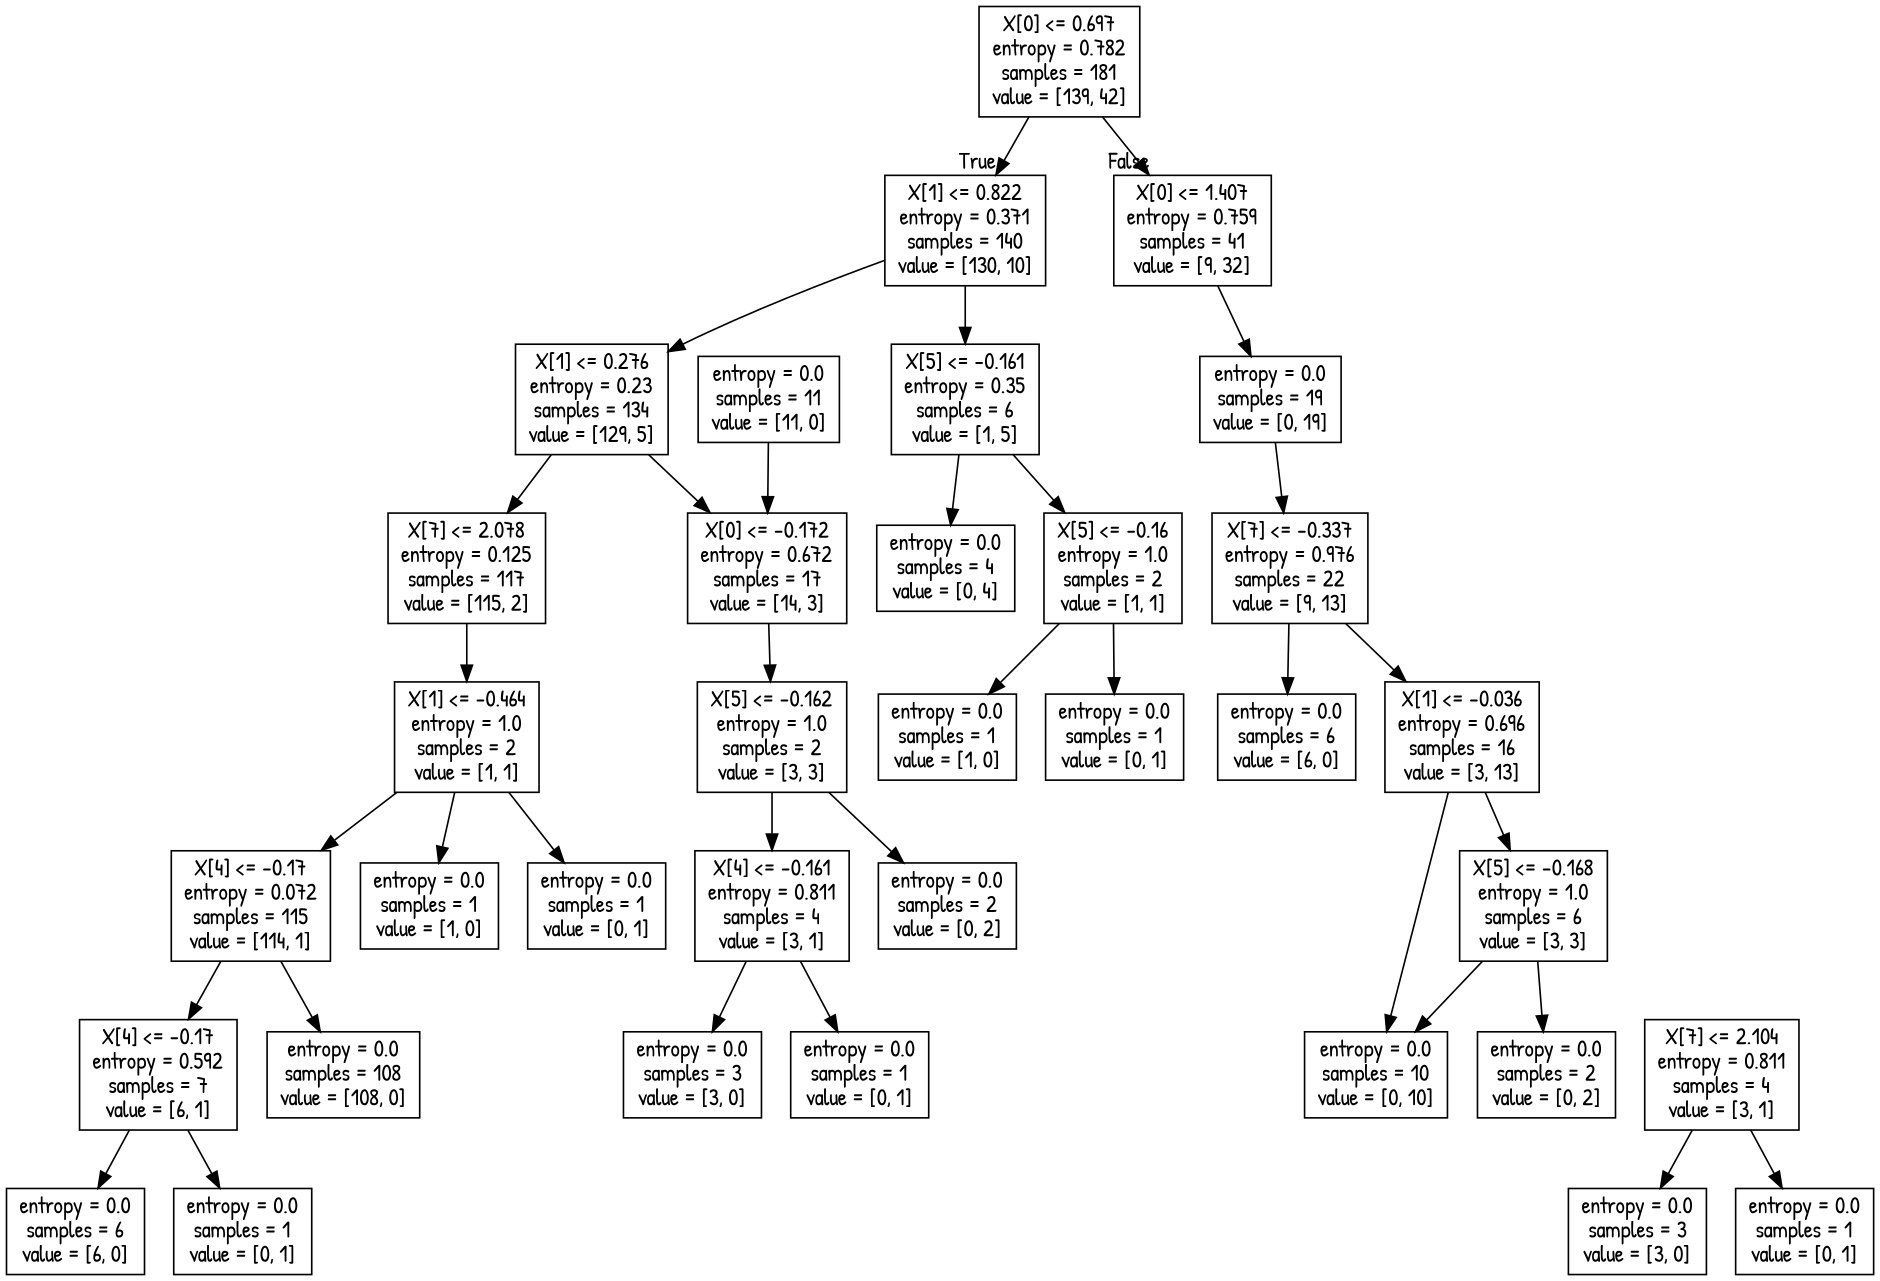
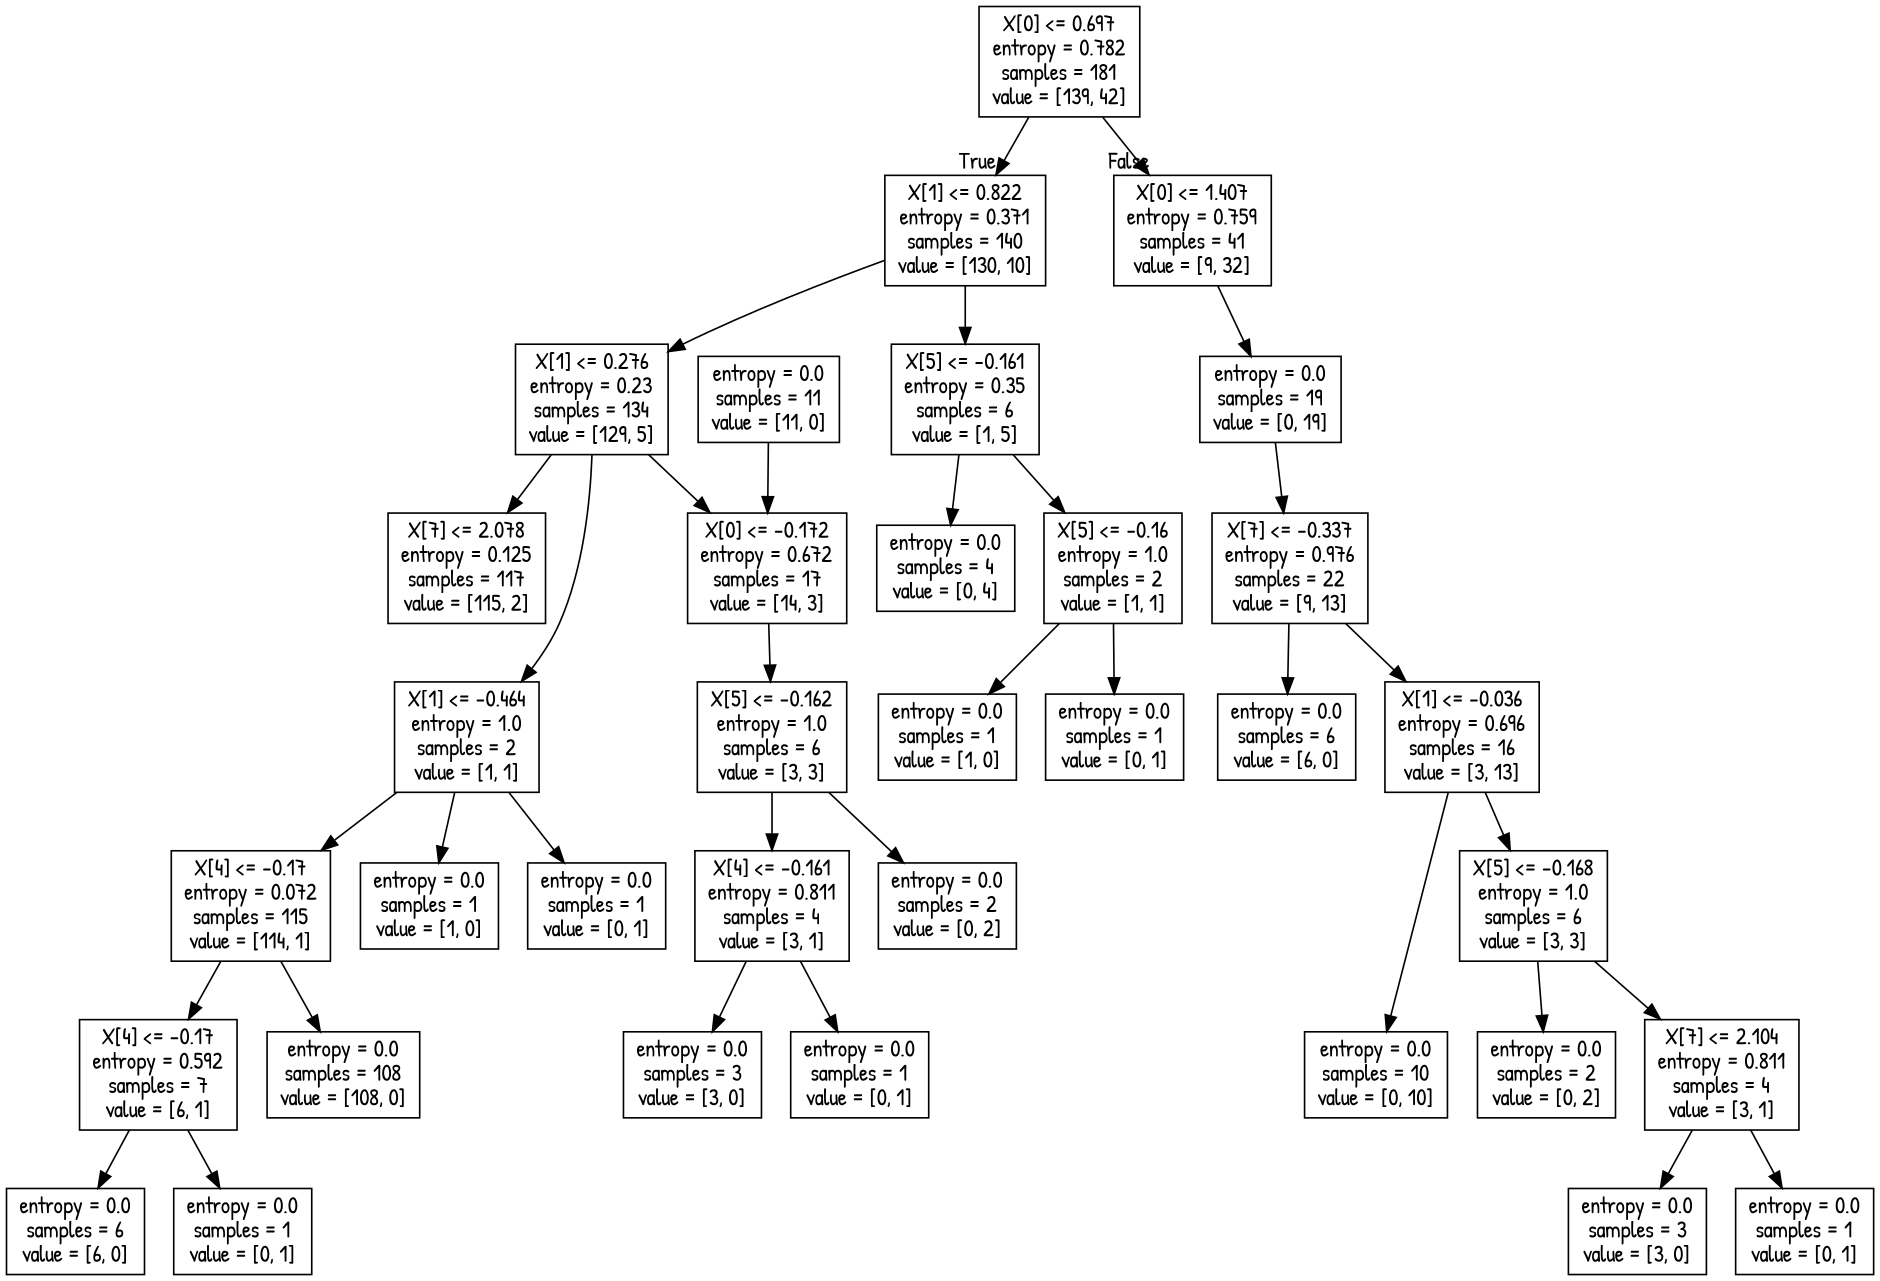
(467, 644) -> (578, 567)
(772, 737) -> (772, 737)
(1455, 991) -> (1621, 985)
